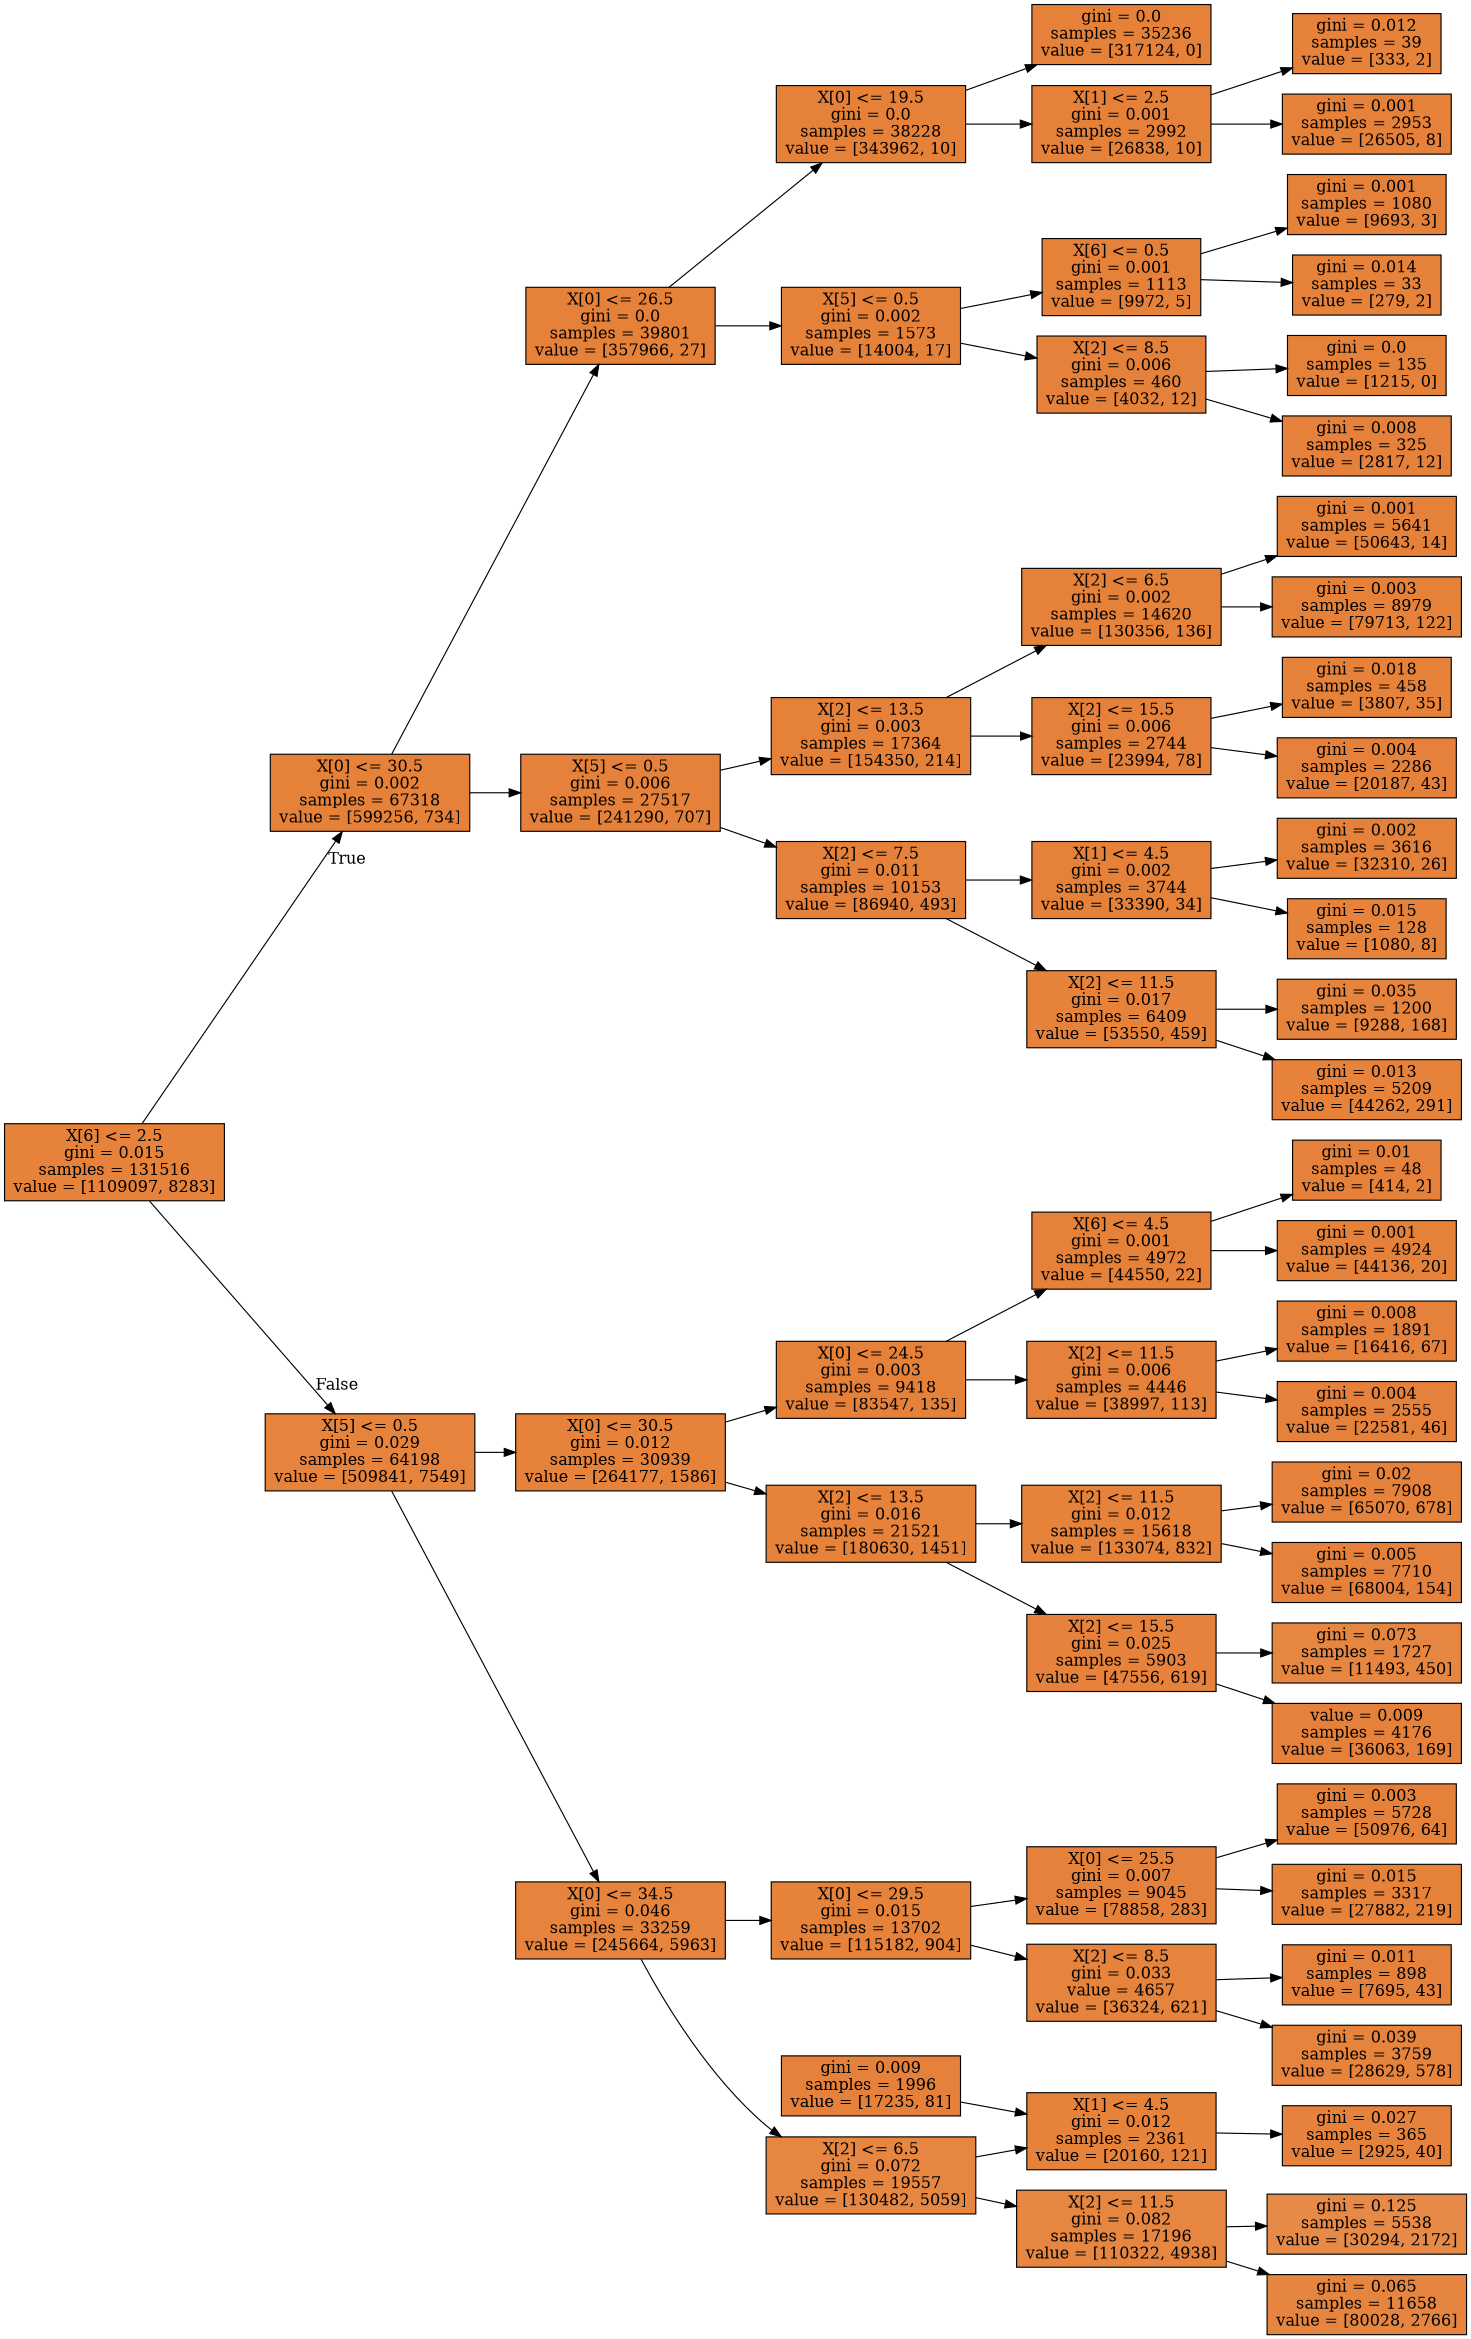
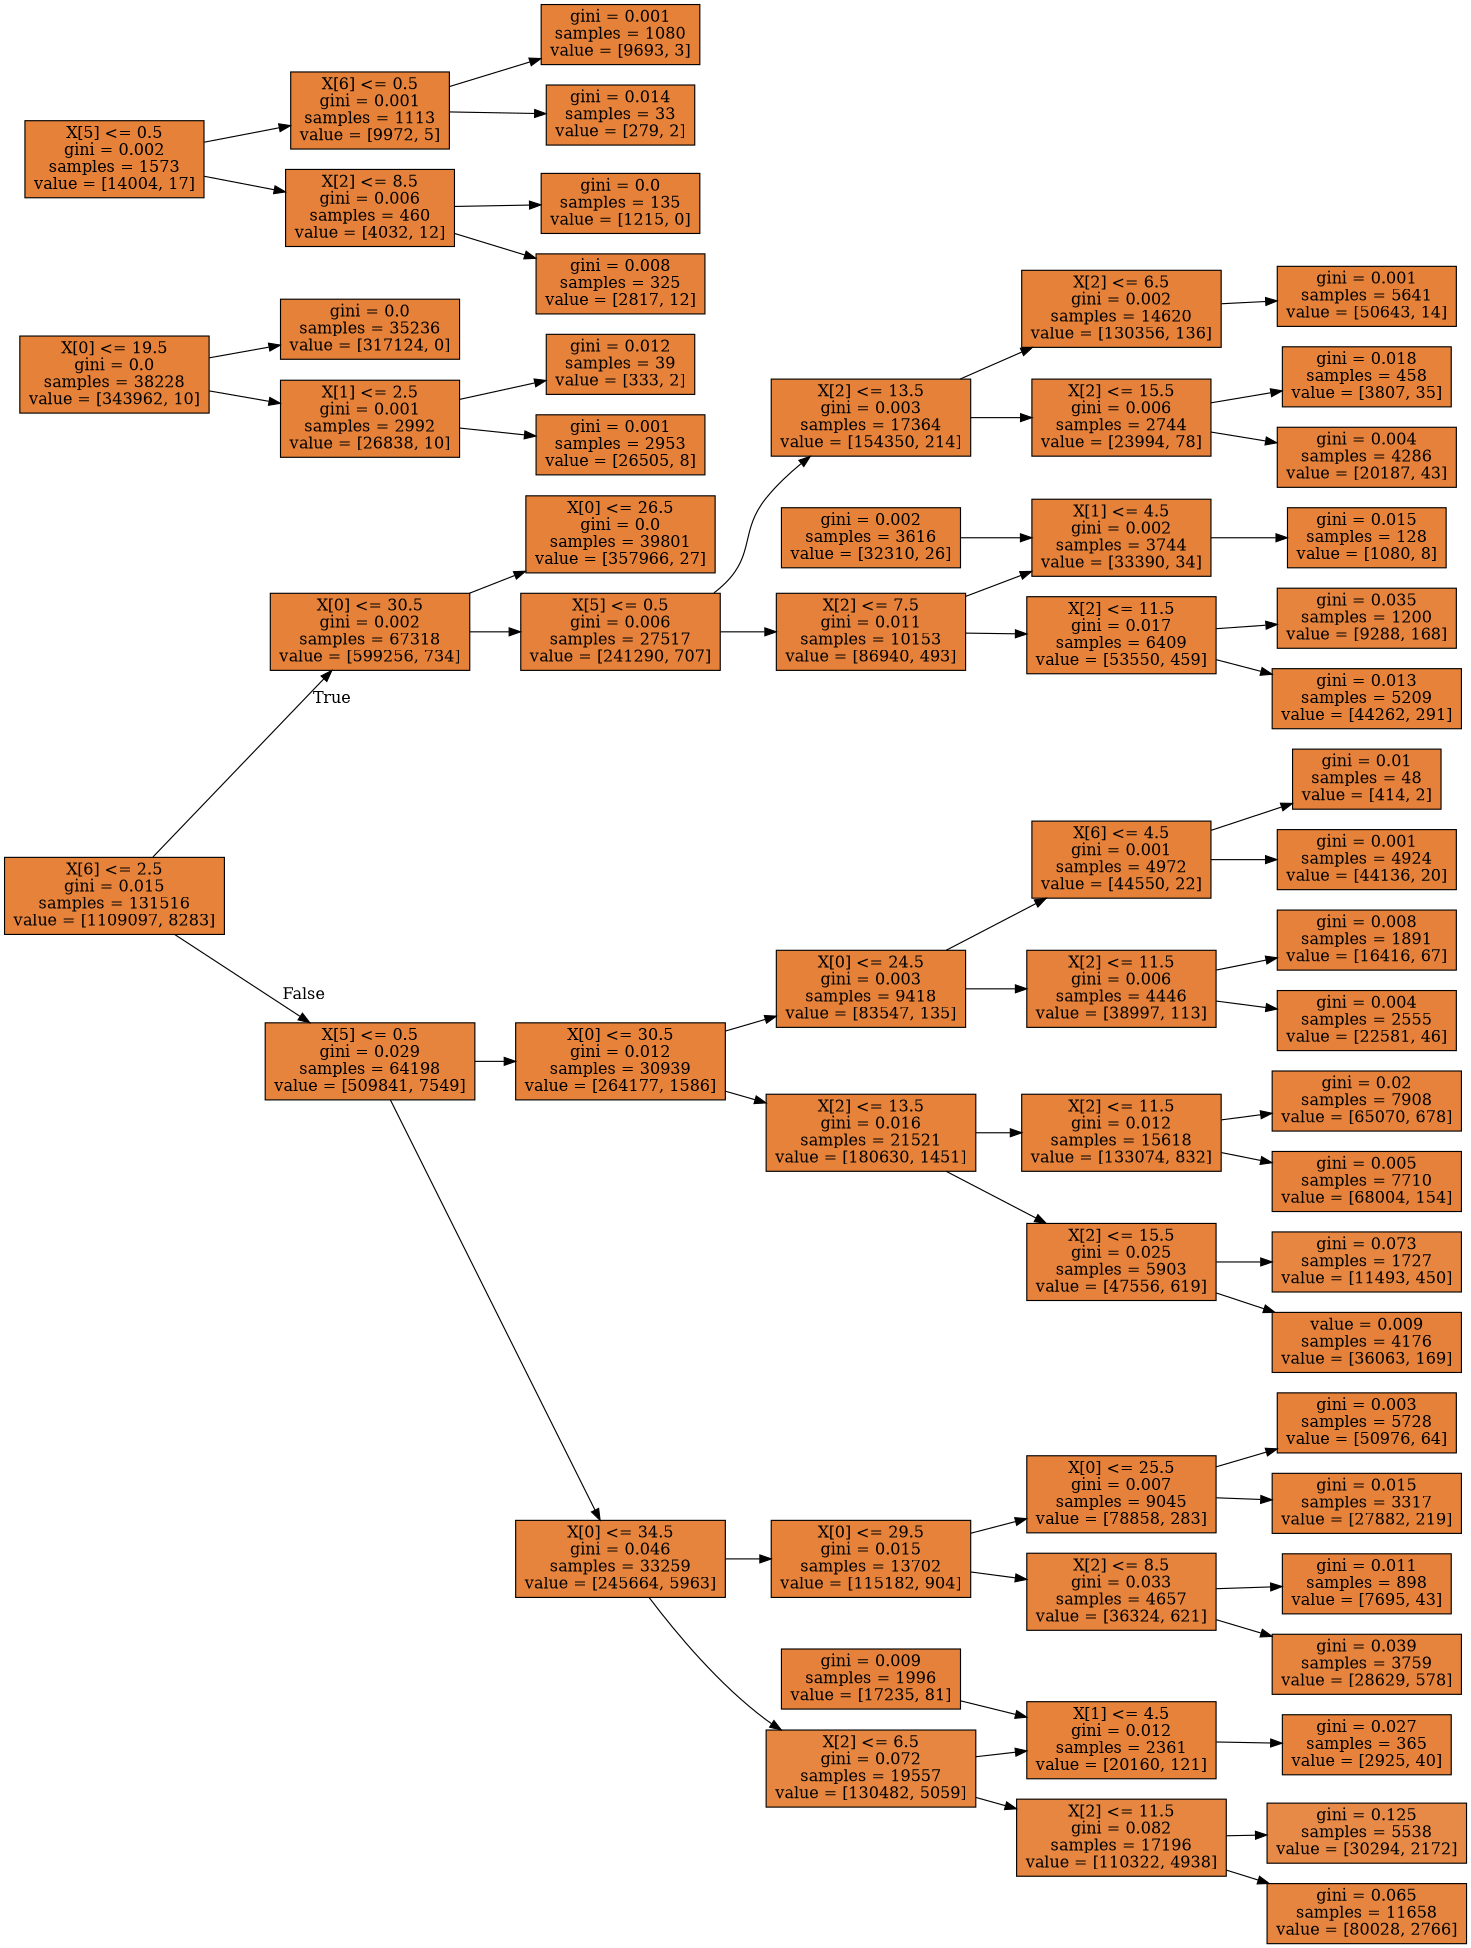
(741, 229) -> none
(743, 326) -> none
(1367, 607) -> none
(1367, 768) -> (1367, 457)
(1238, 865) -> (990, 538)
(1121, 1983) -> (1121, 1592)
